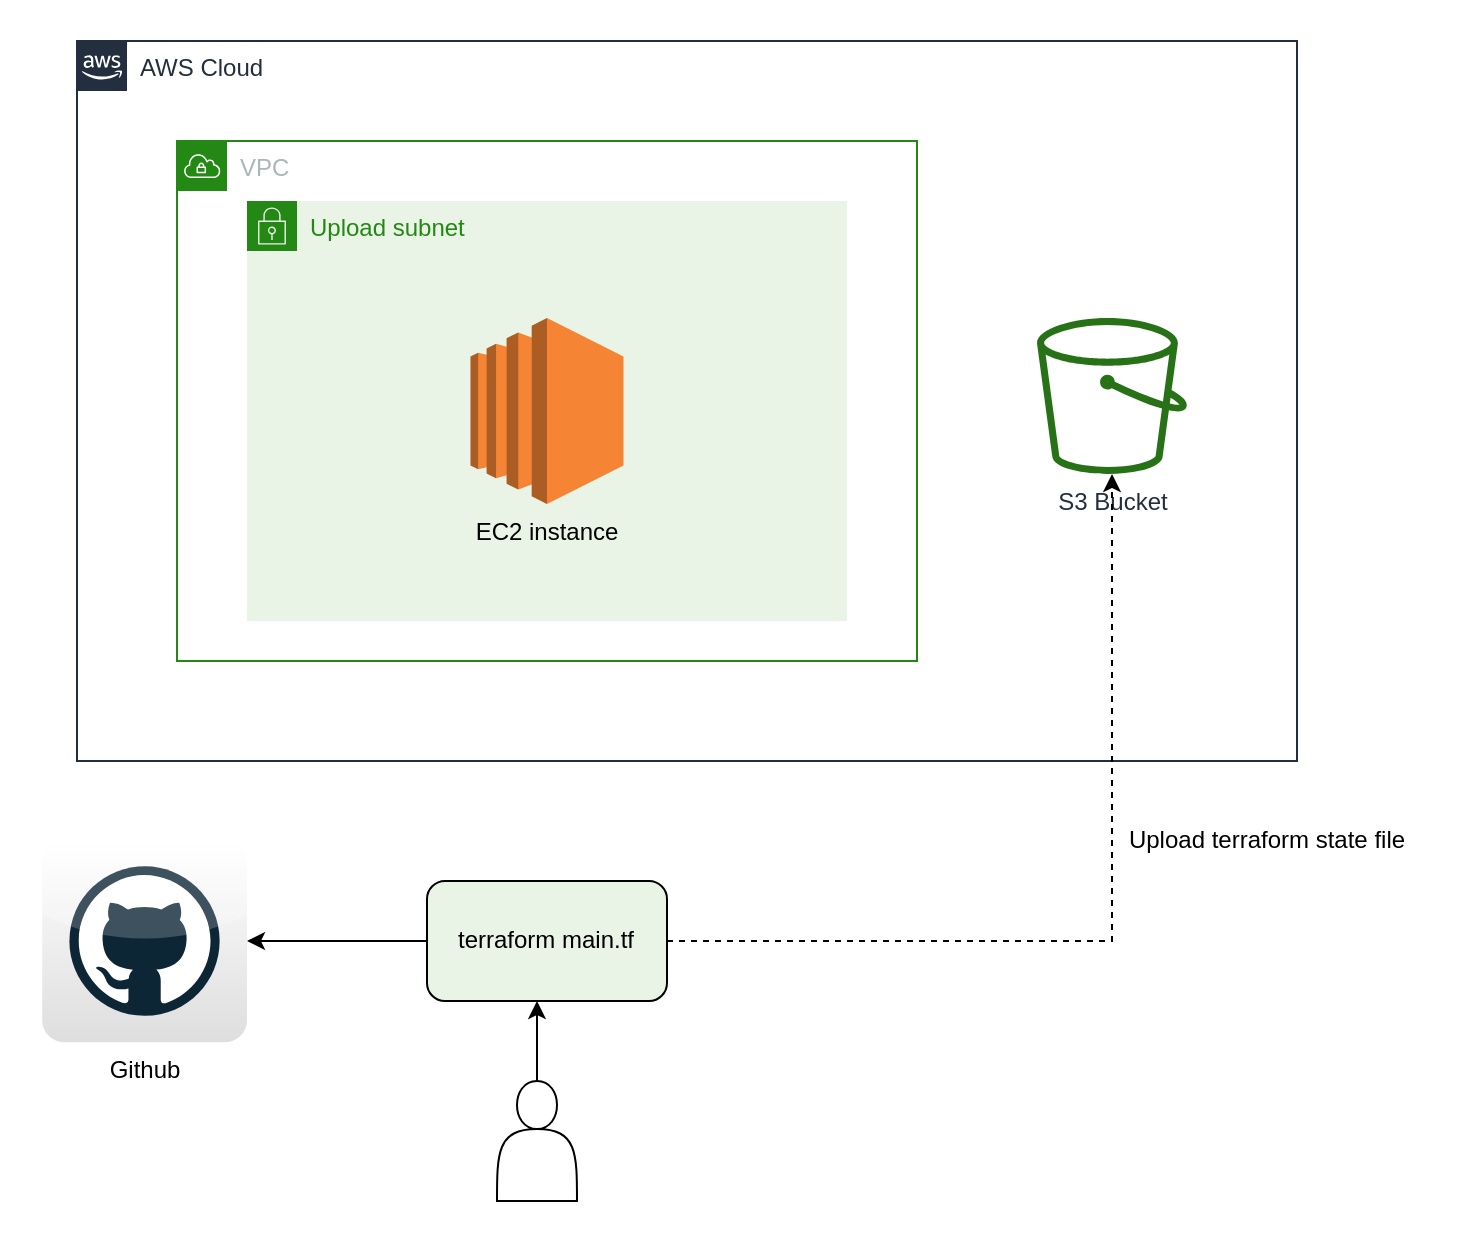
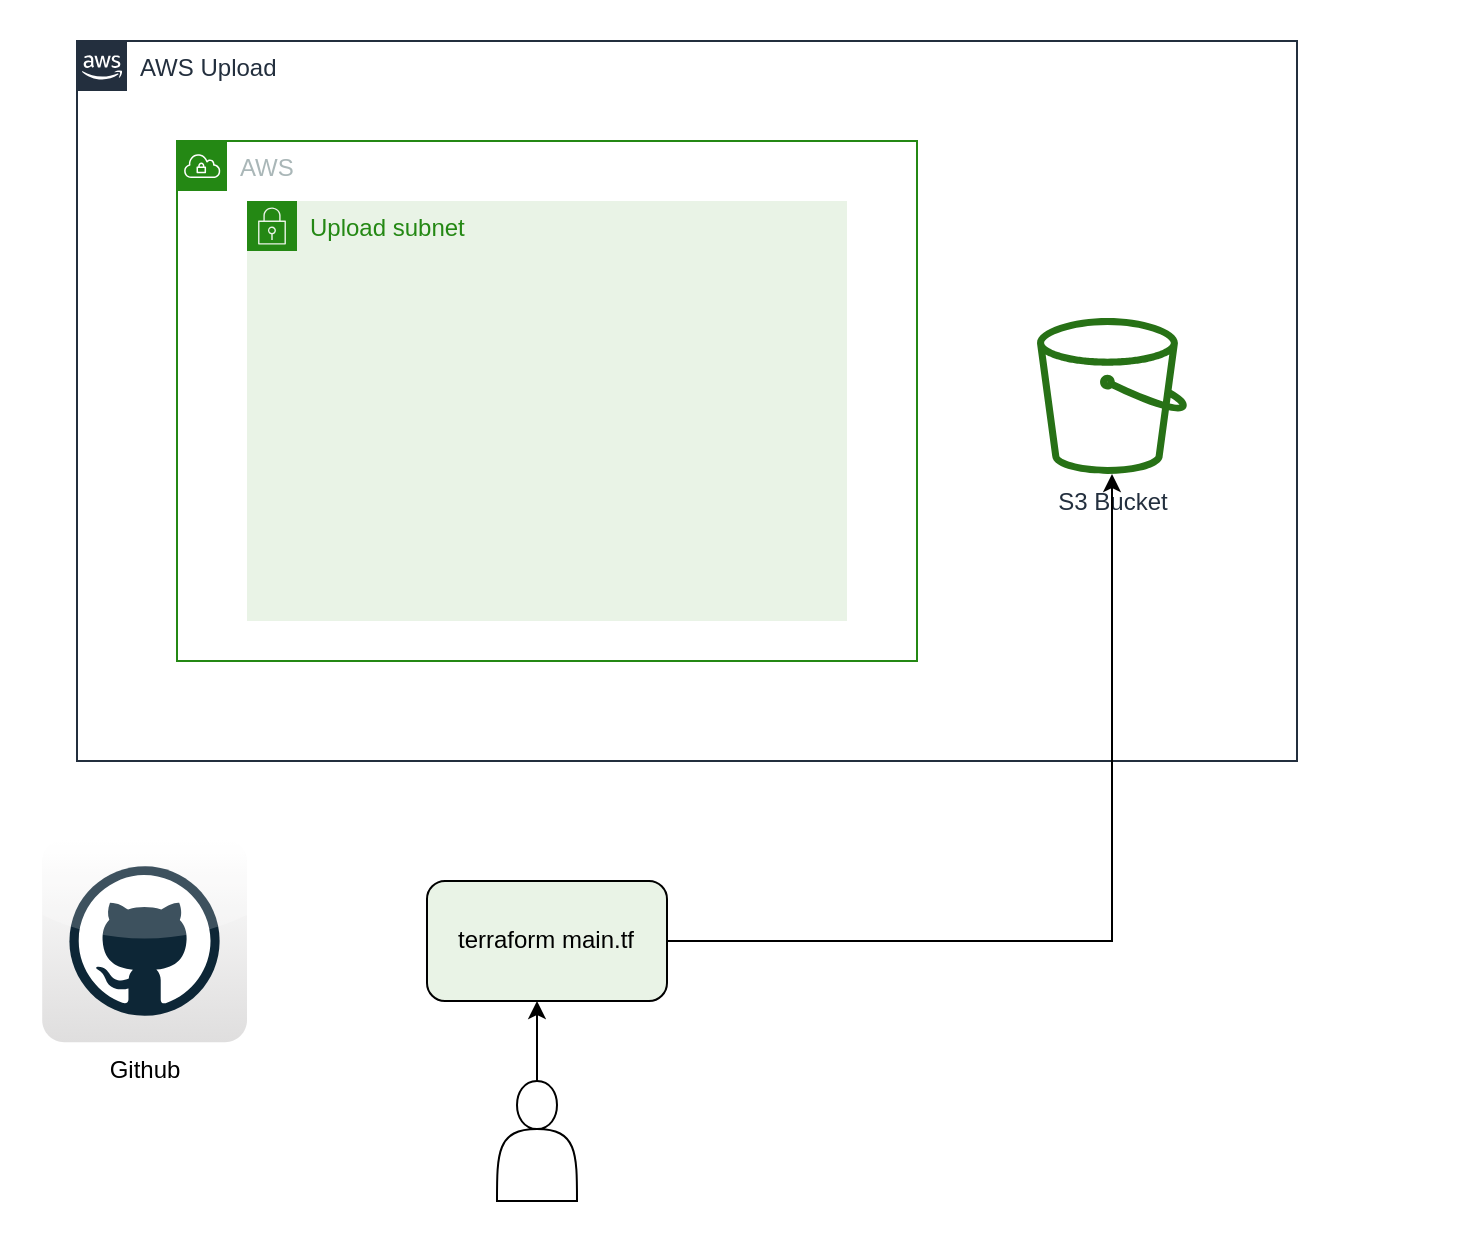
(195, 69) -> (202, 69)
(261, 169) -> (261, 169)
(547, 411) -> none
(1267, 841) -> none
(1112, 935) -> (1112, 935)
(344, 941) -> none
